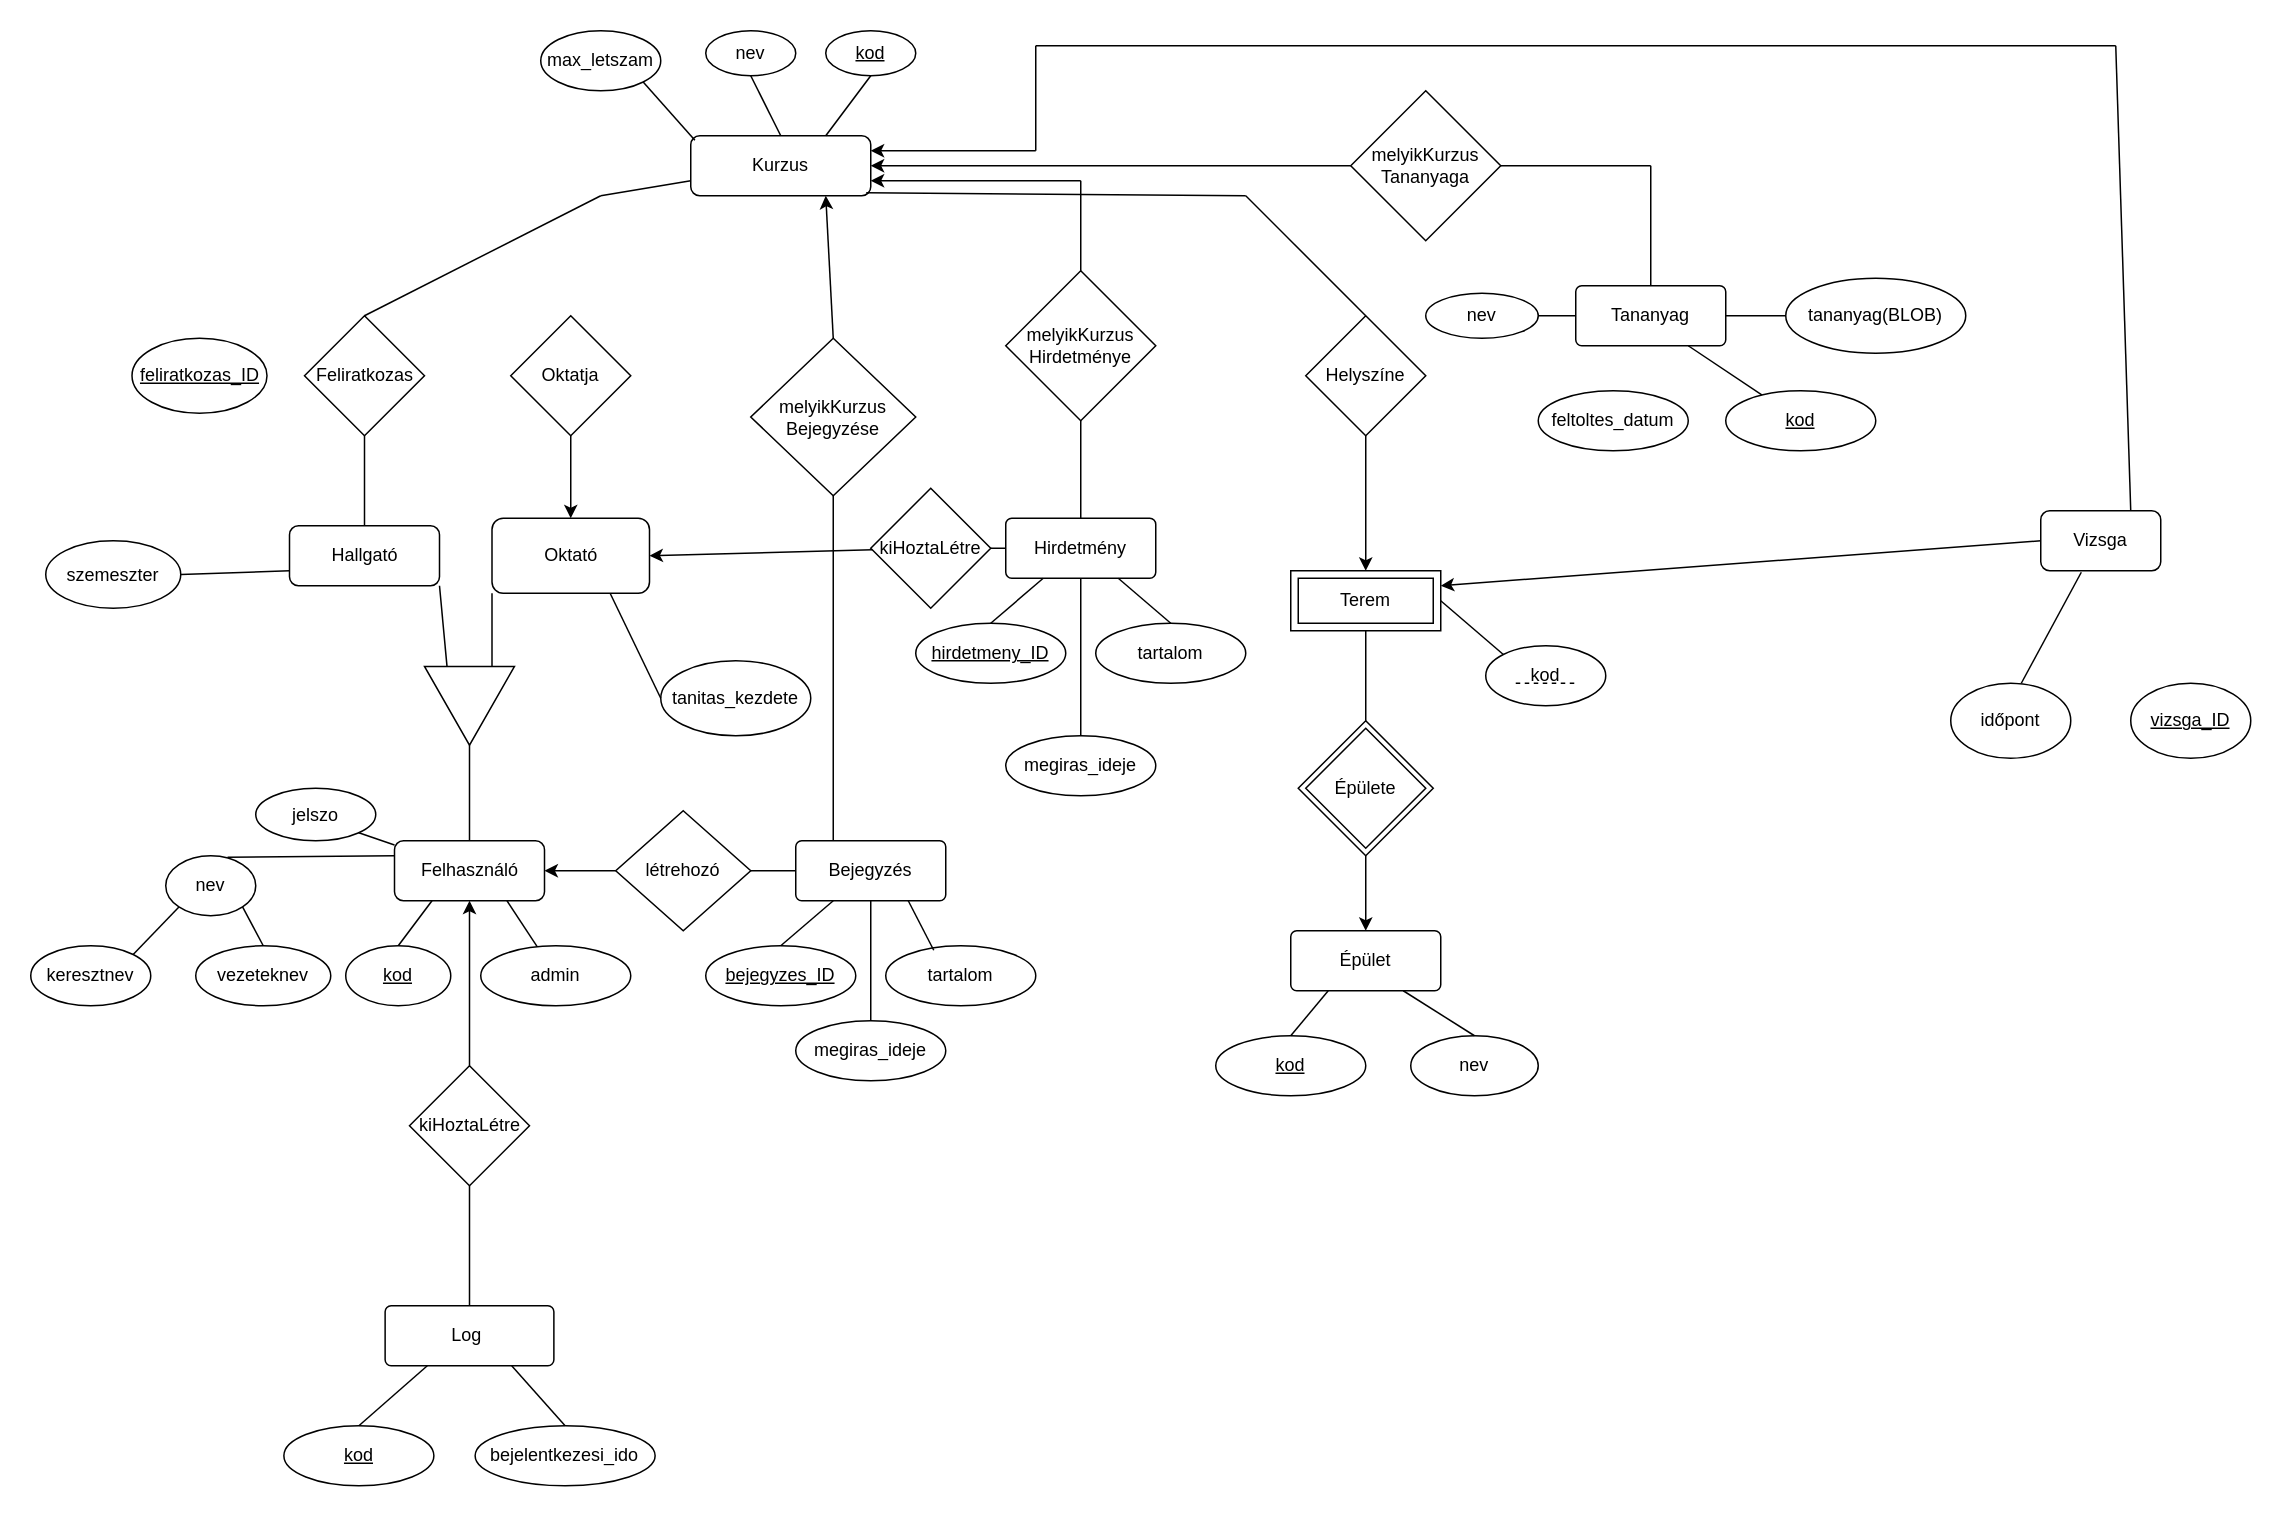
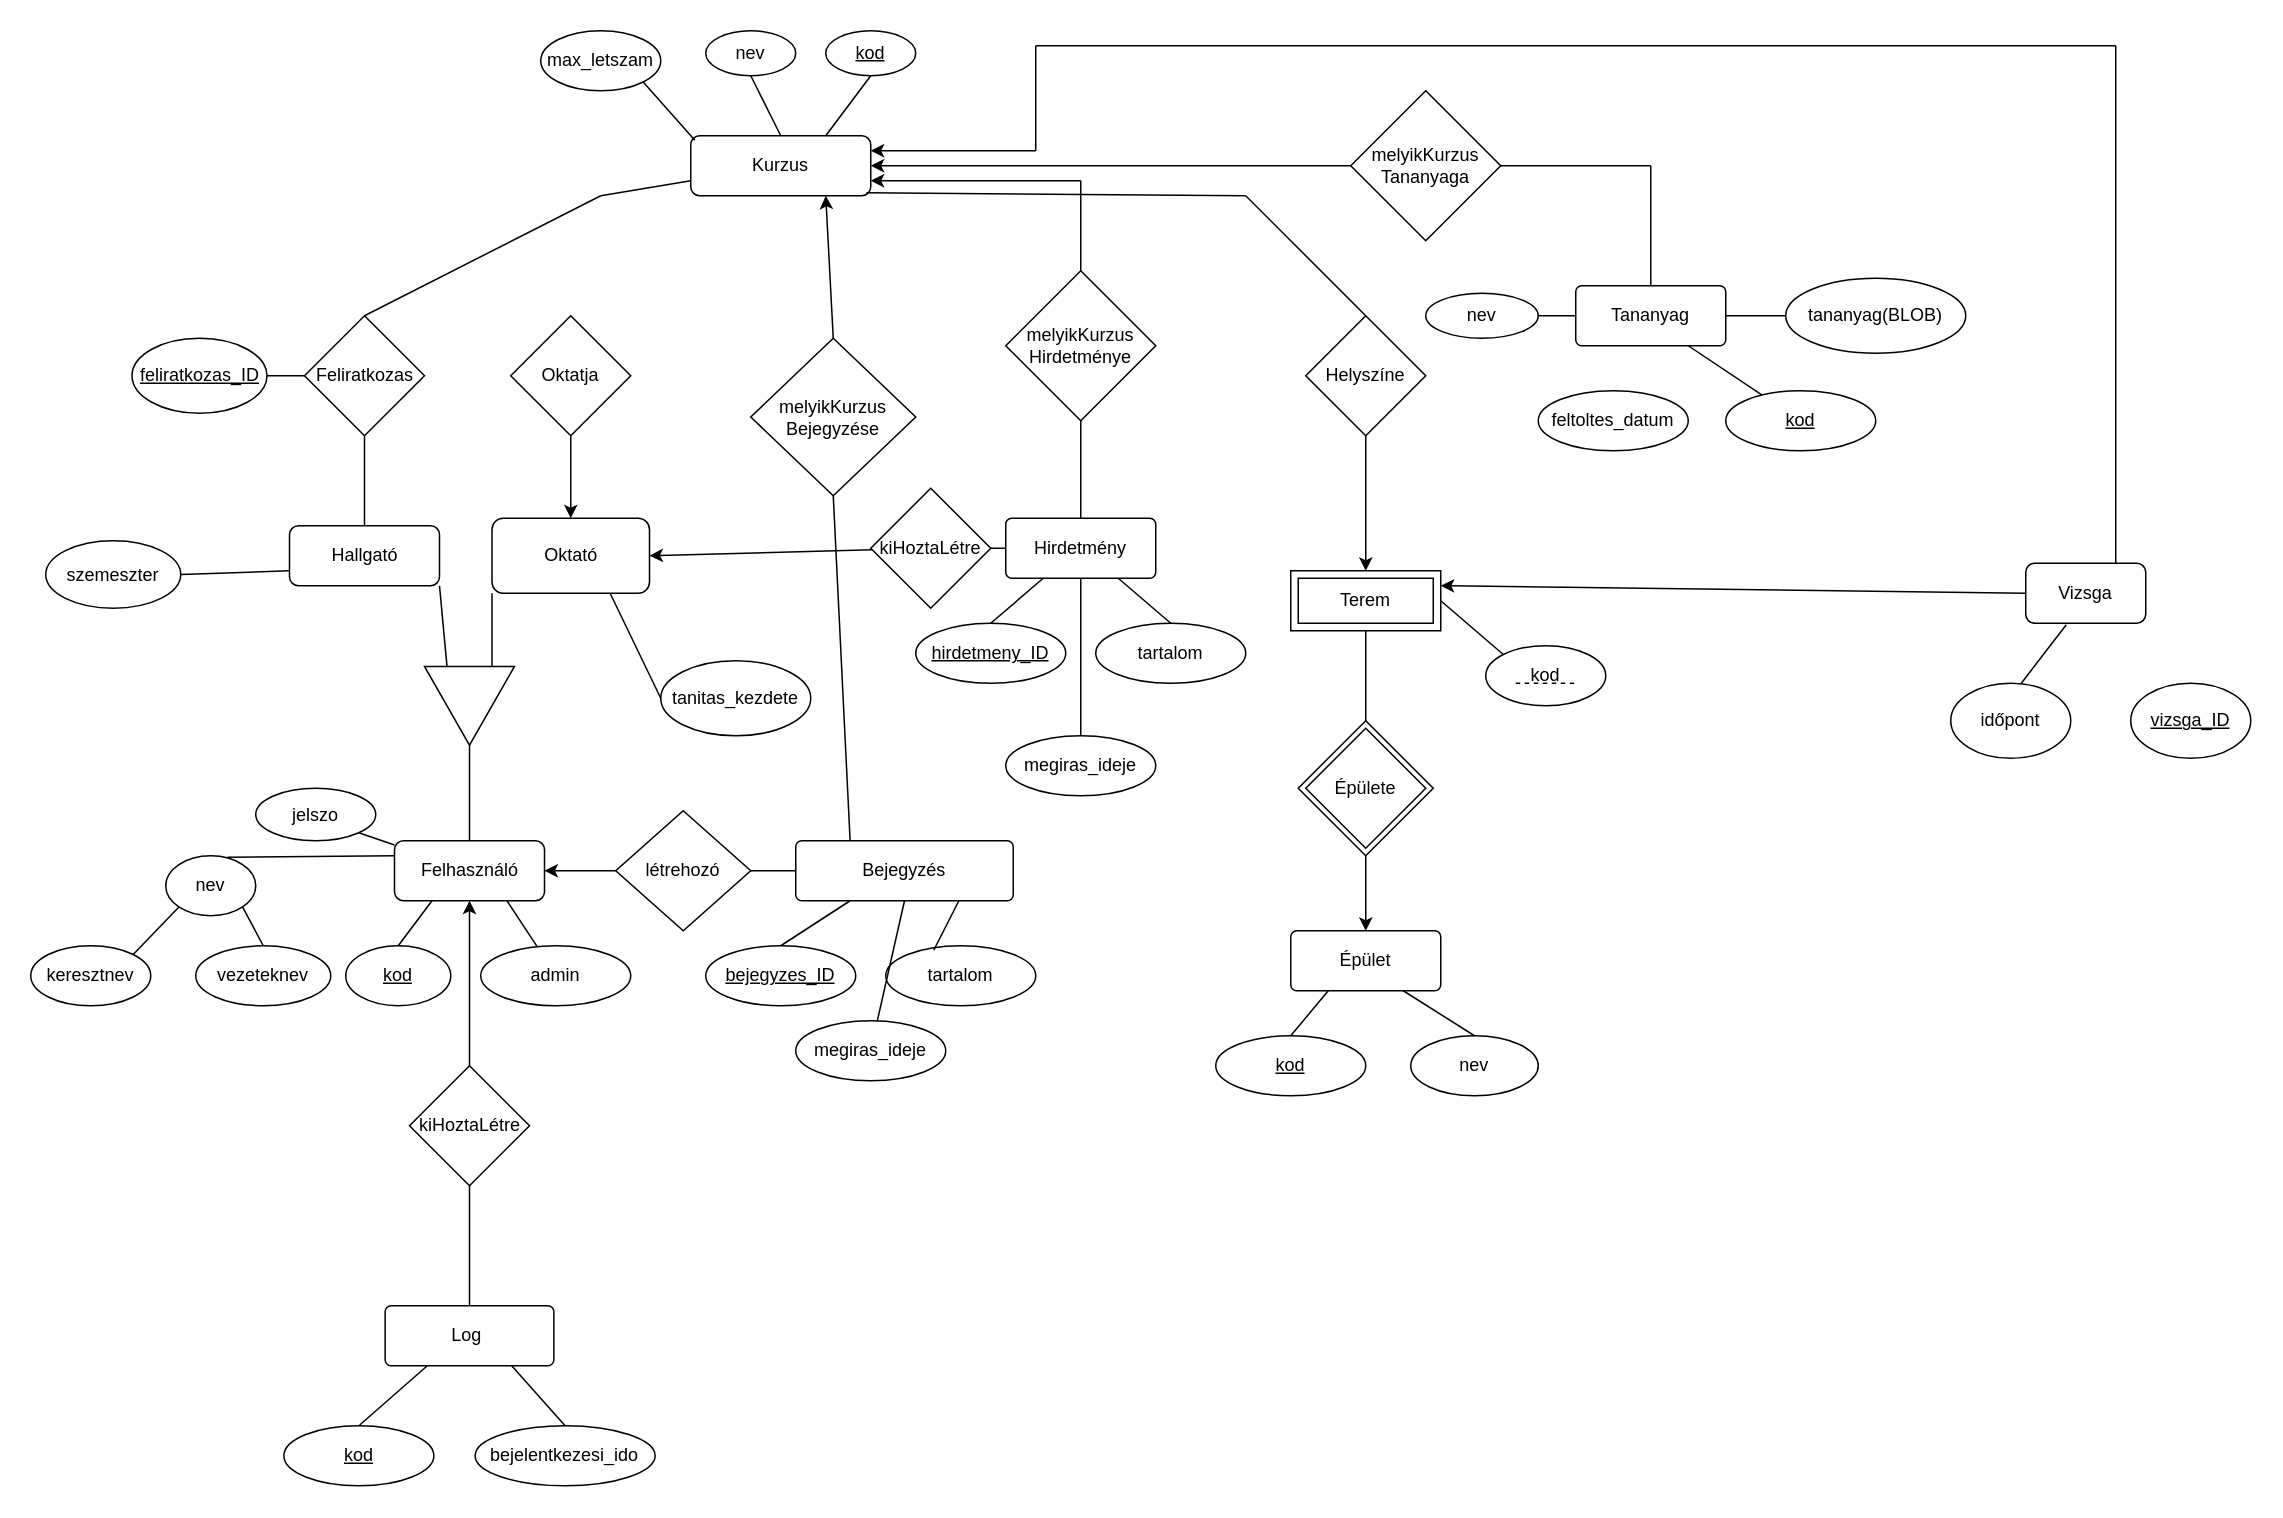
none -> (285, 376)
(2101, 541) -> (2086, 593)
(871, 871) -> (905, 871)
